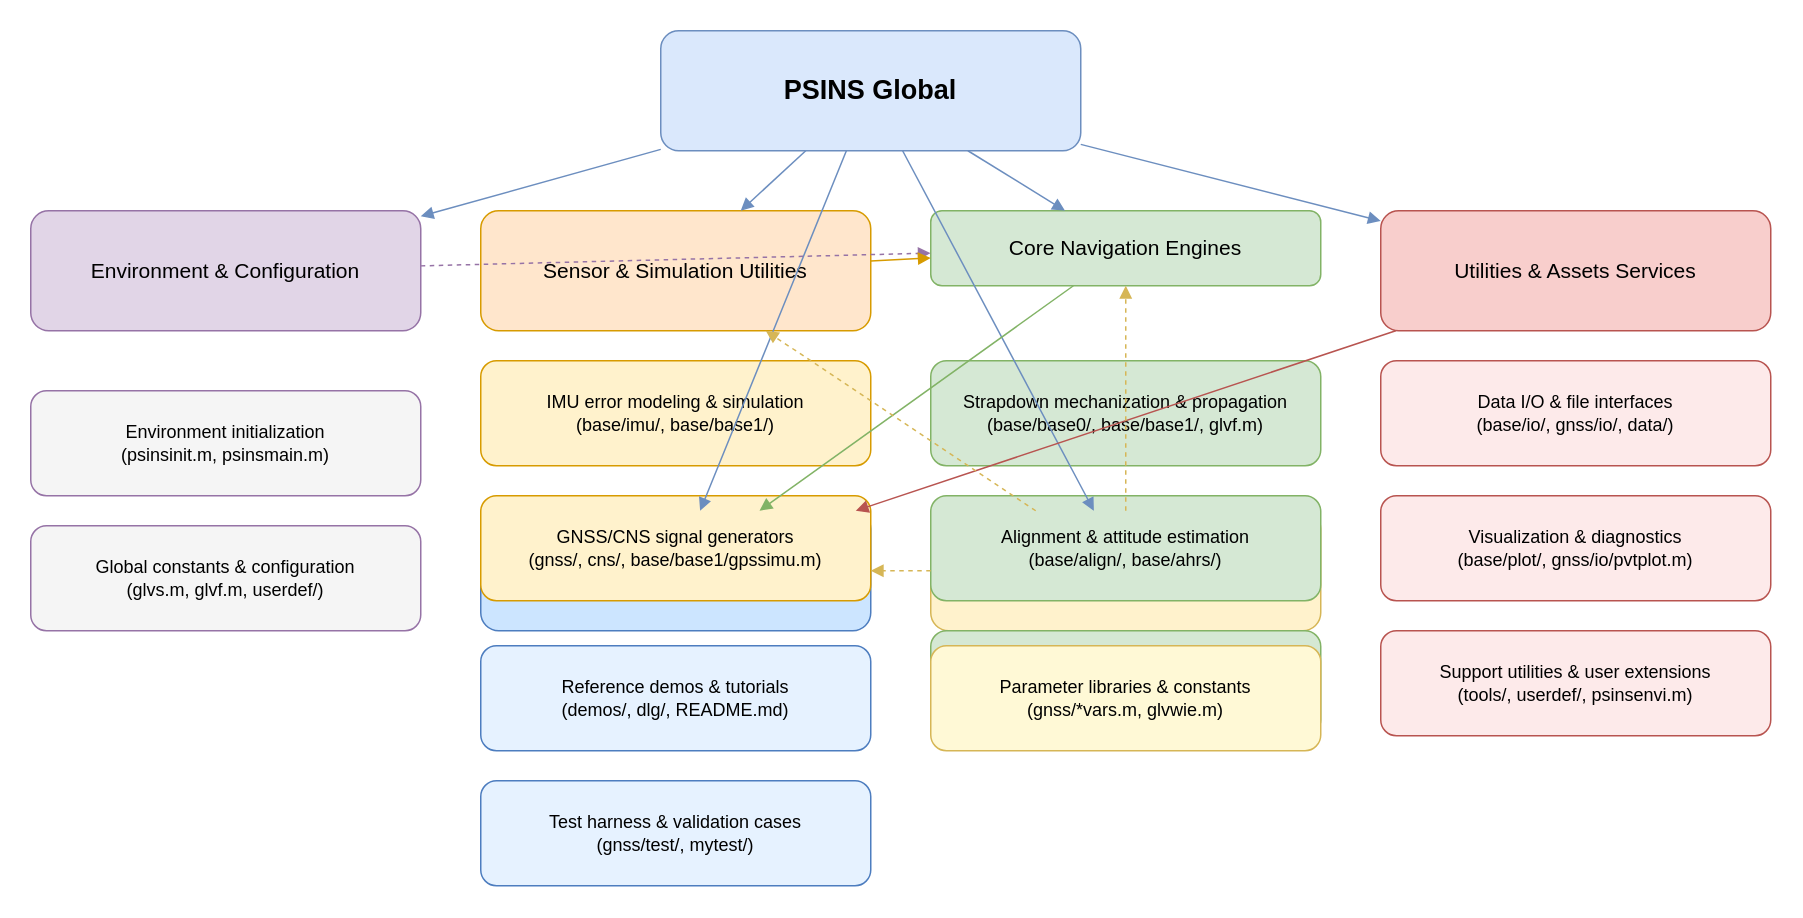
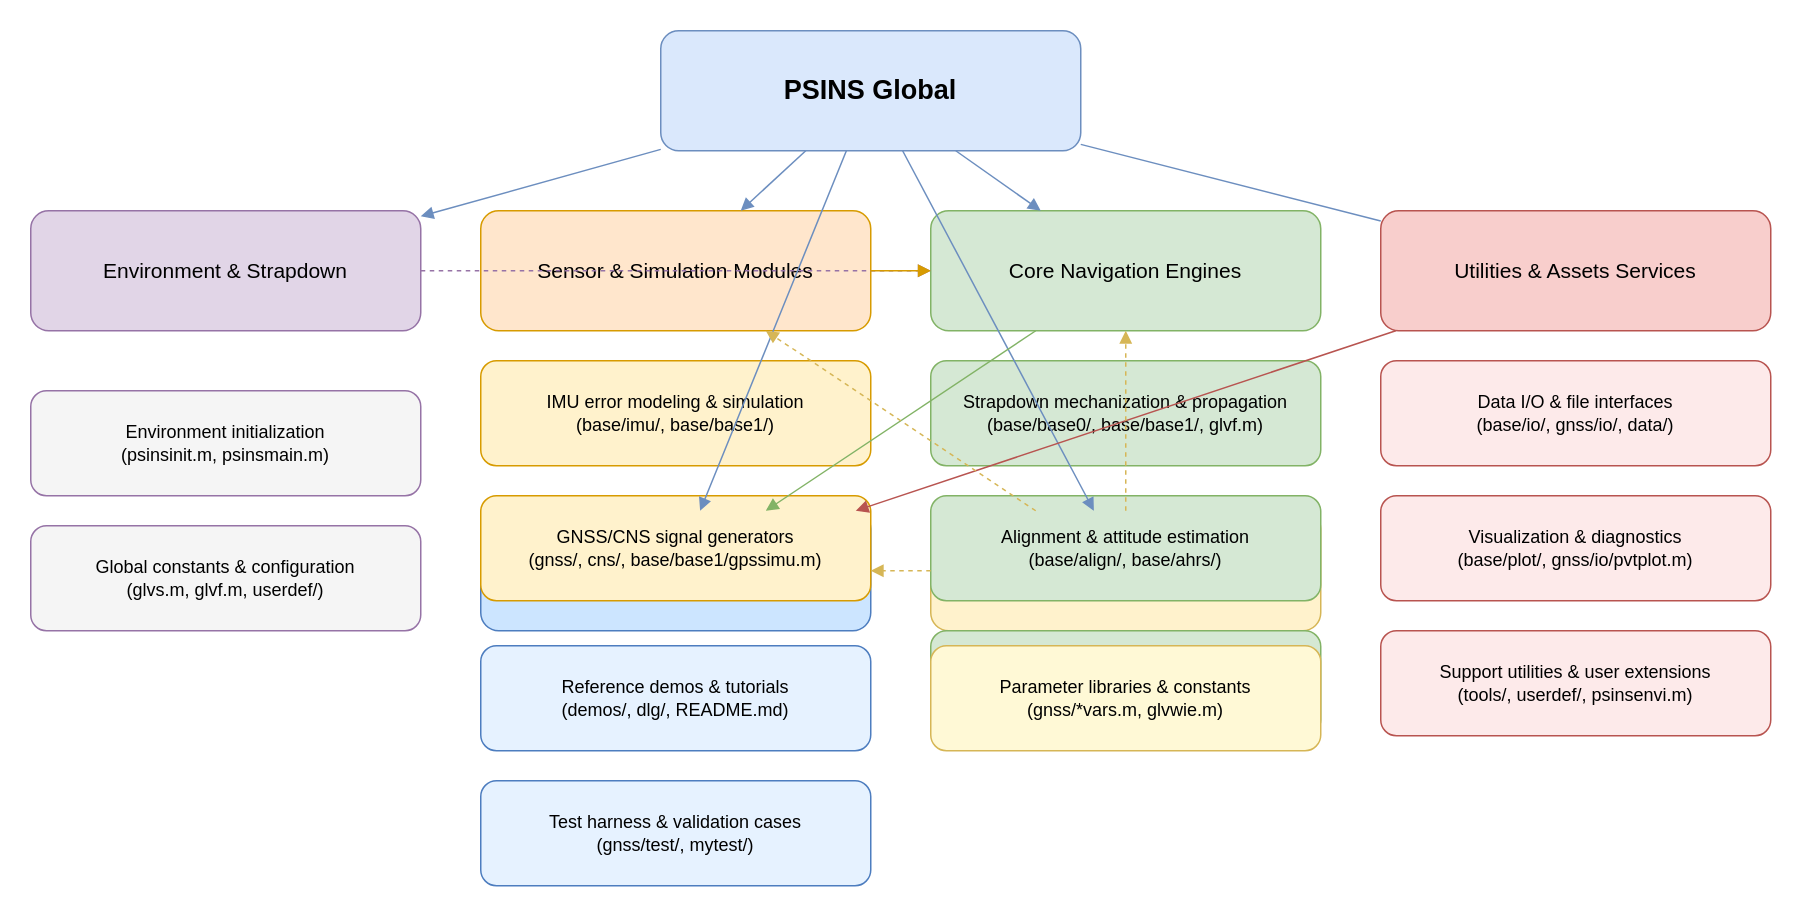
(1367, 217) -> (1373, 219)
(1126, 248) -> (1126, 271)
(226, 271) -> (226, 271)
(676, 271) -> (676, 271)
